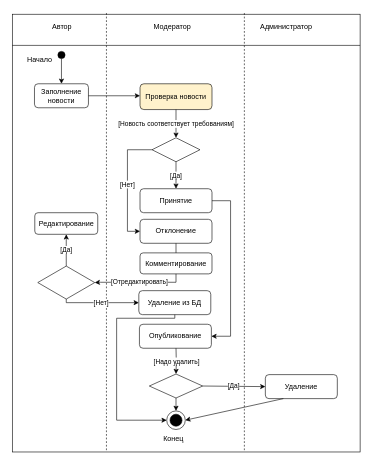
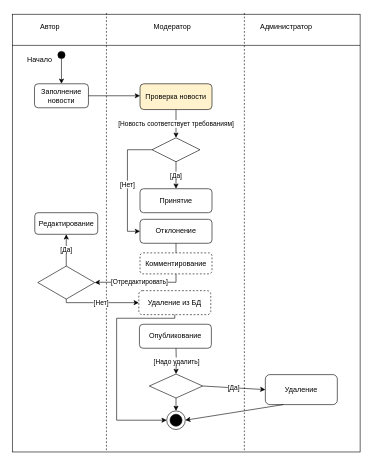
(62, 27) -> (50, 27)
(176, 263) -> (176, 263)
(231, 268) -> none
(175, 303) -> (175, 303)
(302, 387) -> (302, 390)
(174, 439) -> none
